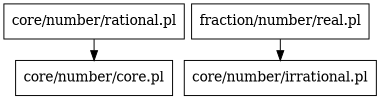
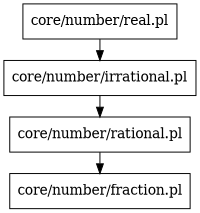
(280, 21) -> (100, 21)
(94, 78) -> (100, 191)
none -> (100, 101)
